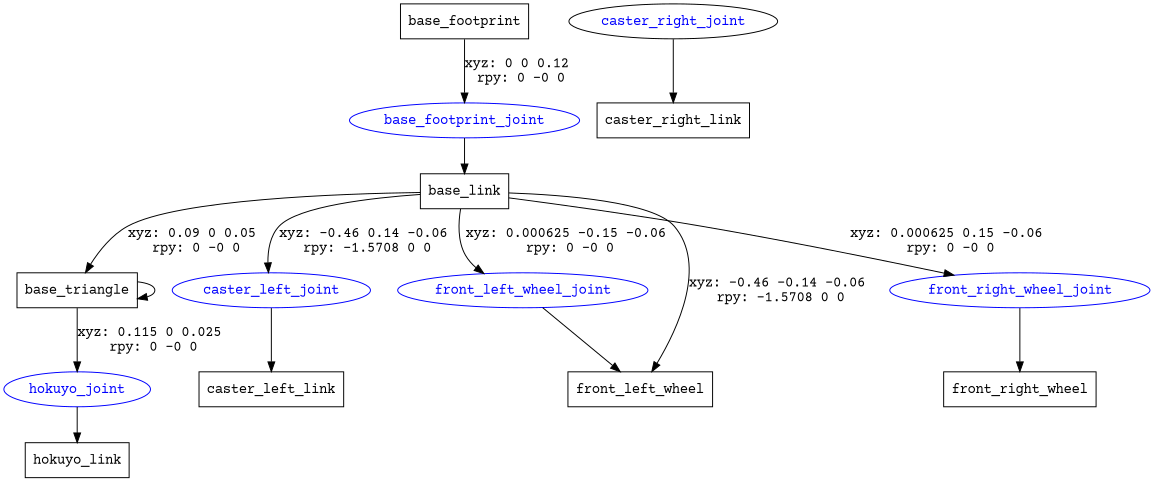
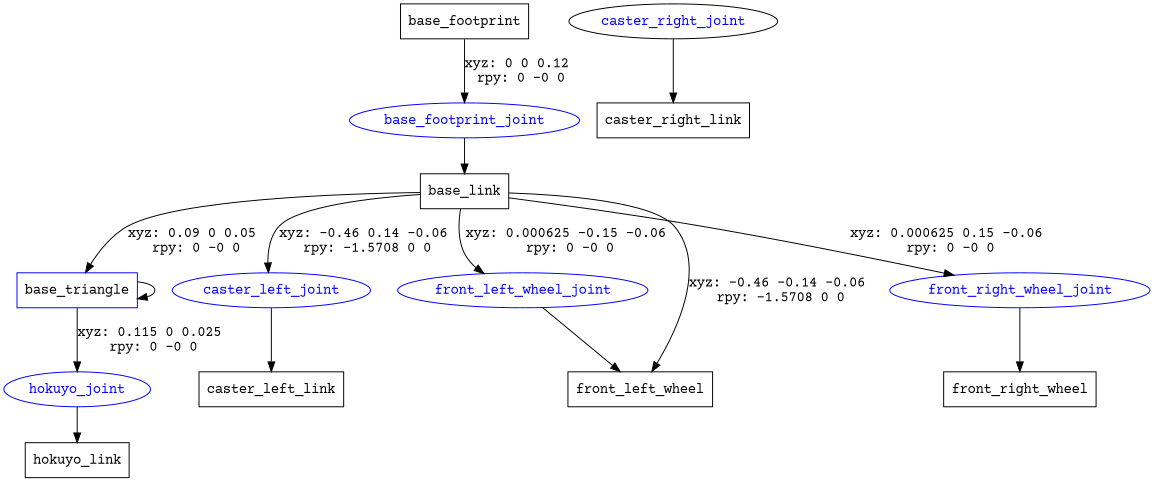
(77, 290) -> (77, 290)
